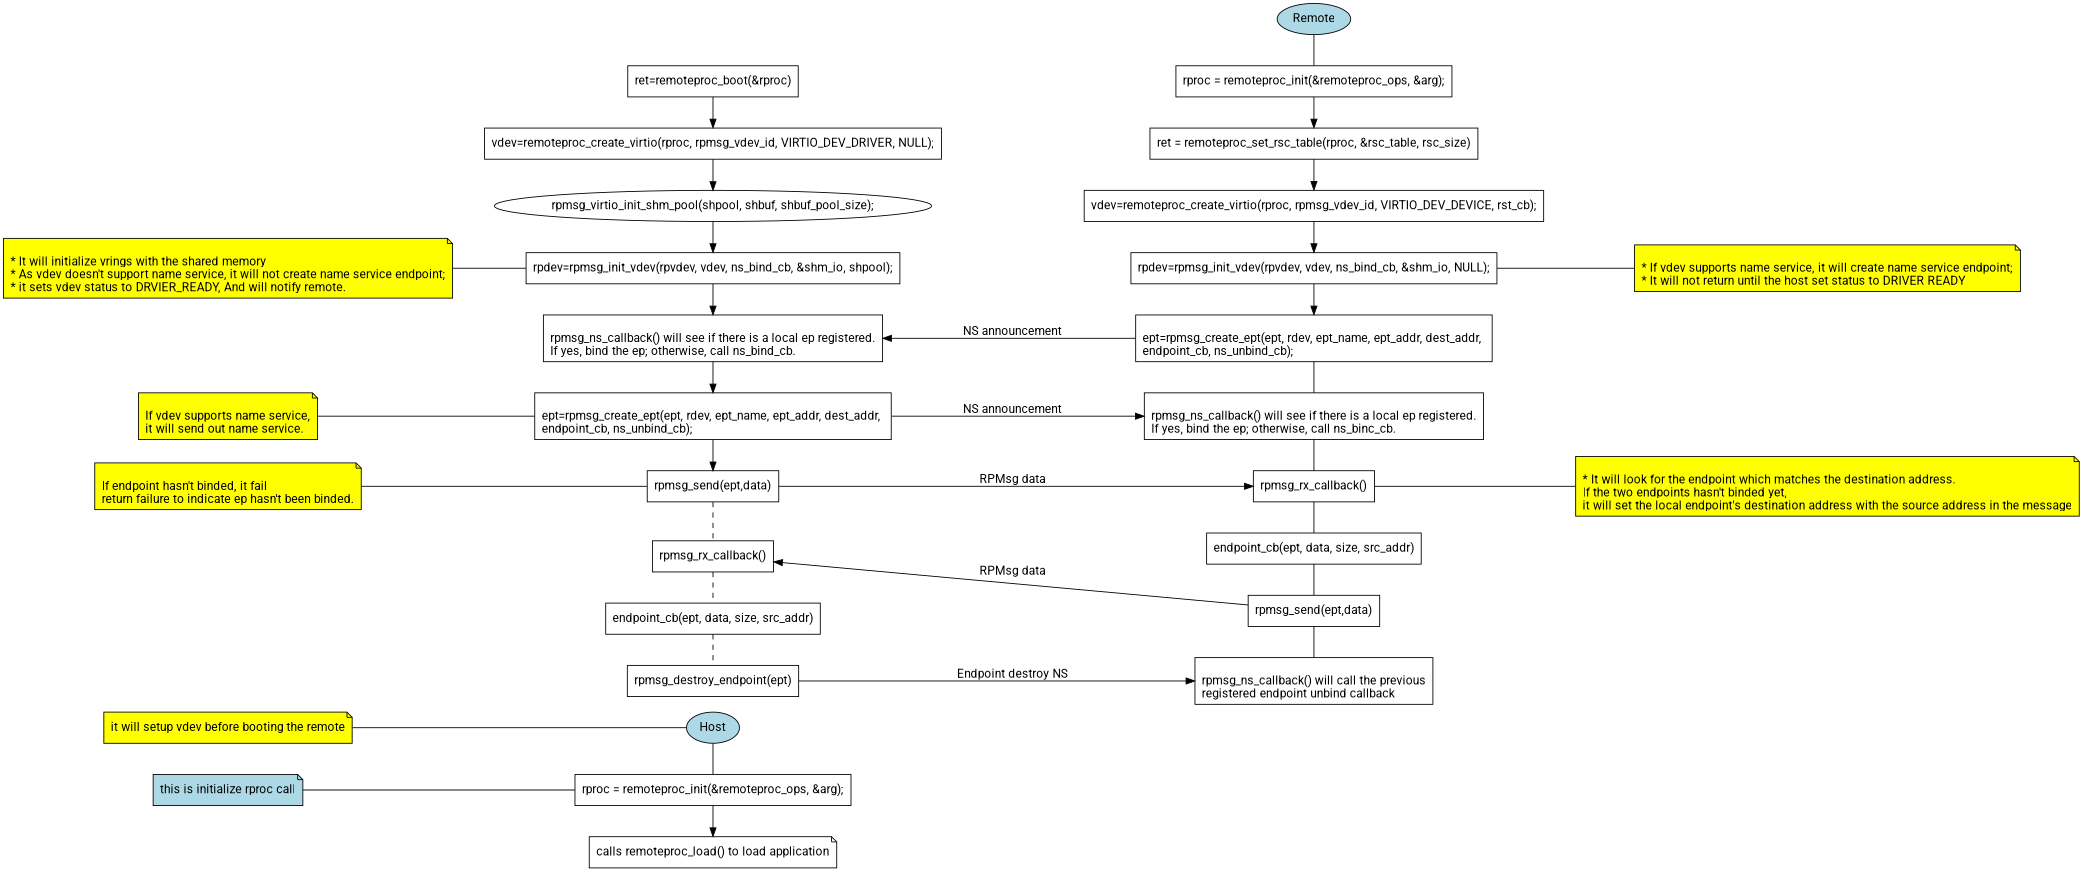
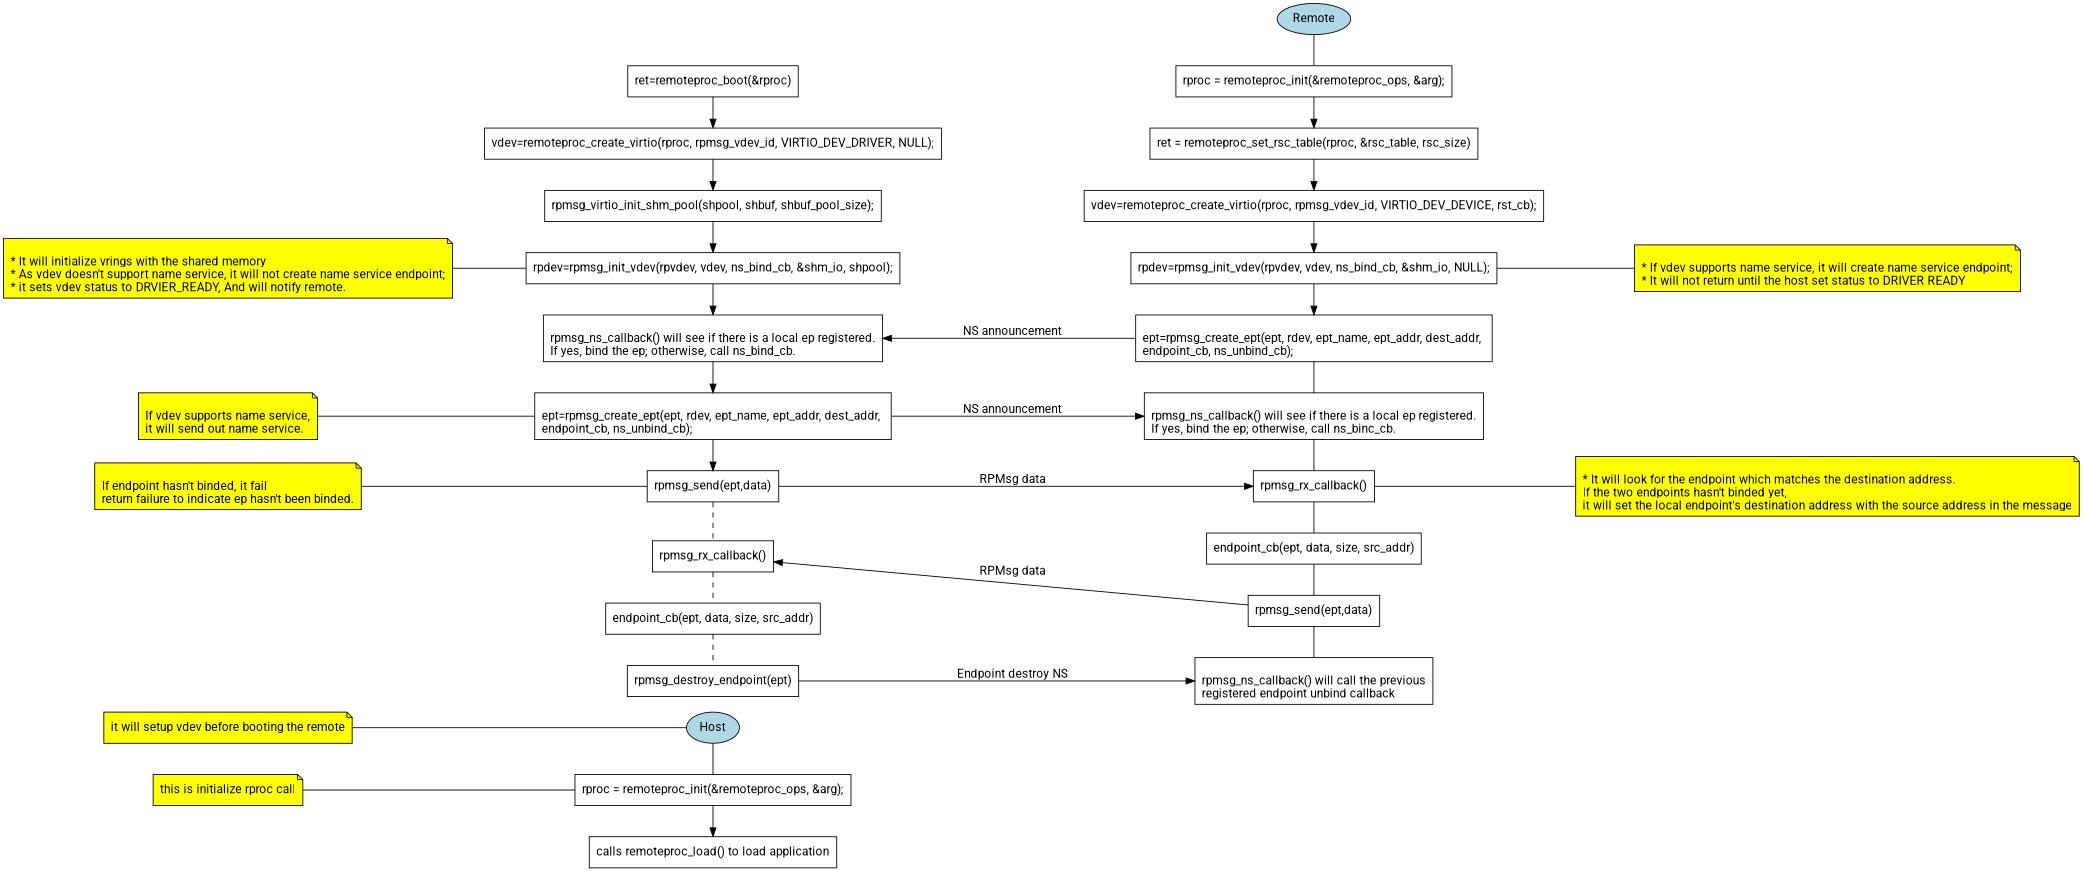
(713, 206) -> (713, 206)
(228, 790) -> (228, 790)
(713, 852) -> (713, 852)
